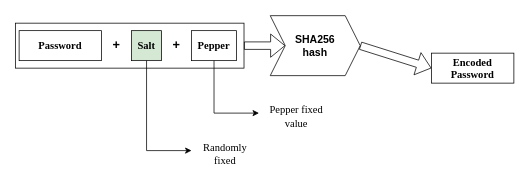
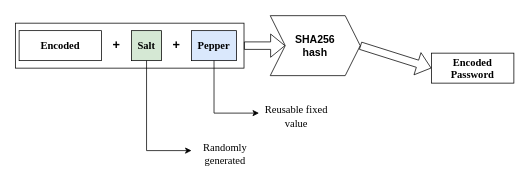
(60, 45) -> (60, 45)
(214, 45) -> (214, 45)
(297, 117) -> (297, 117)
(225, 154) -> (225, 154)
